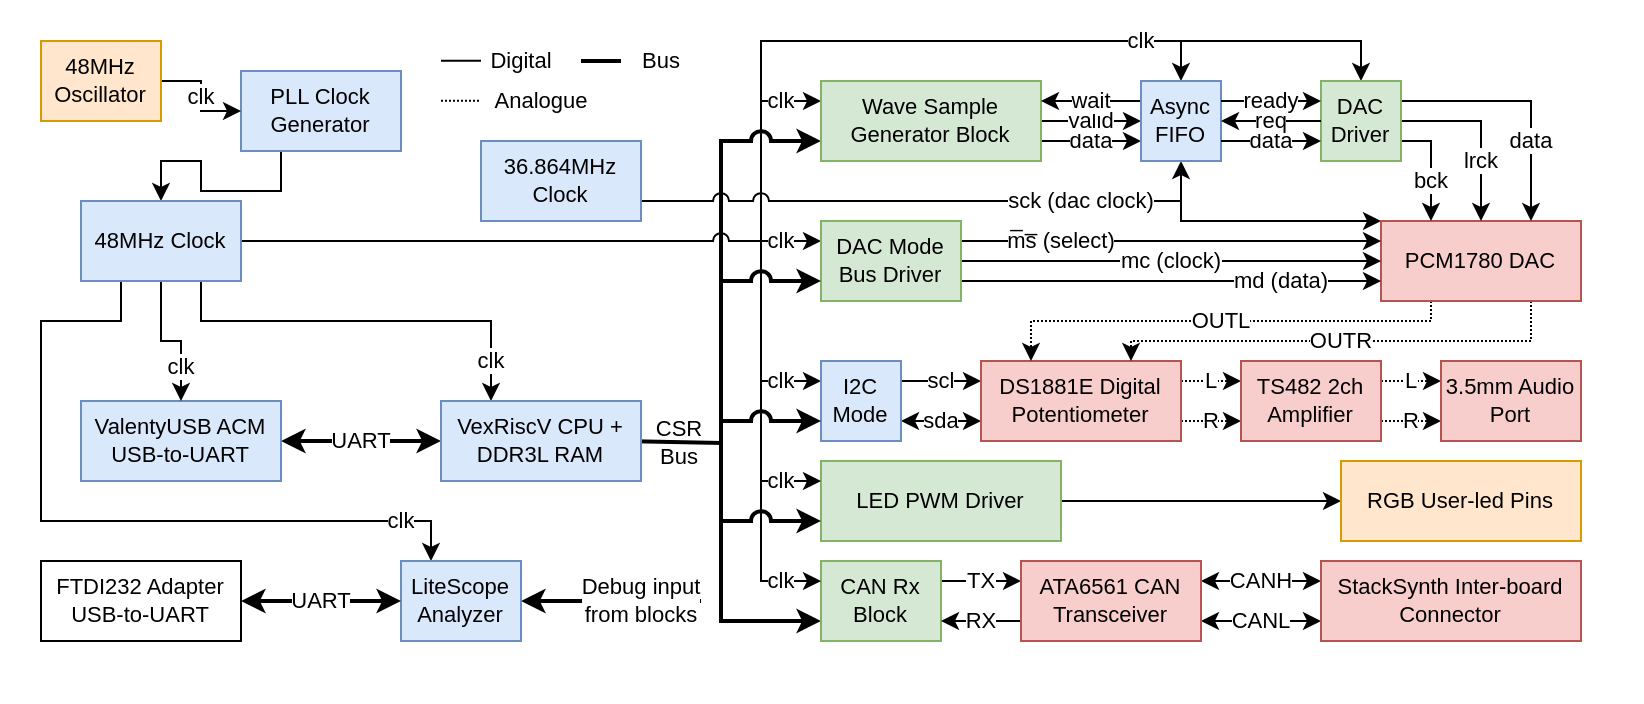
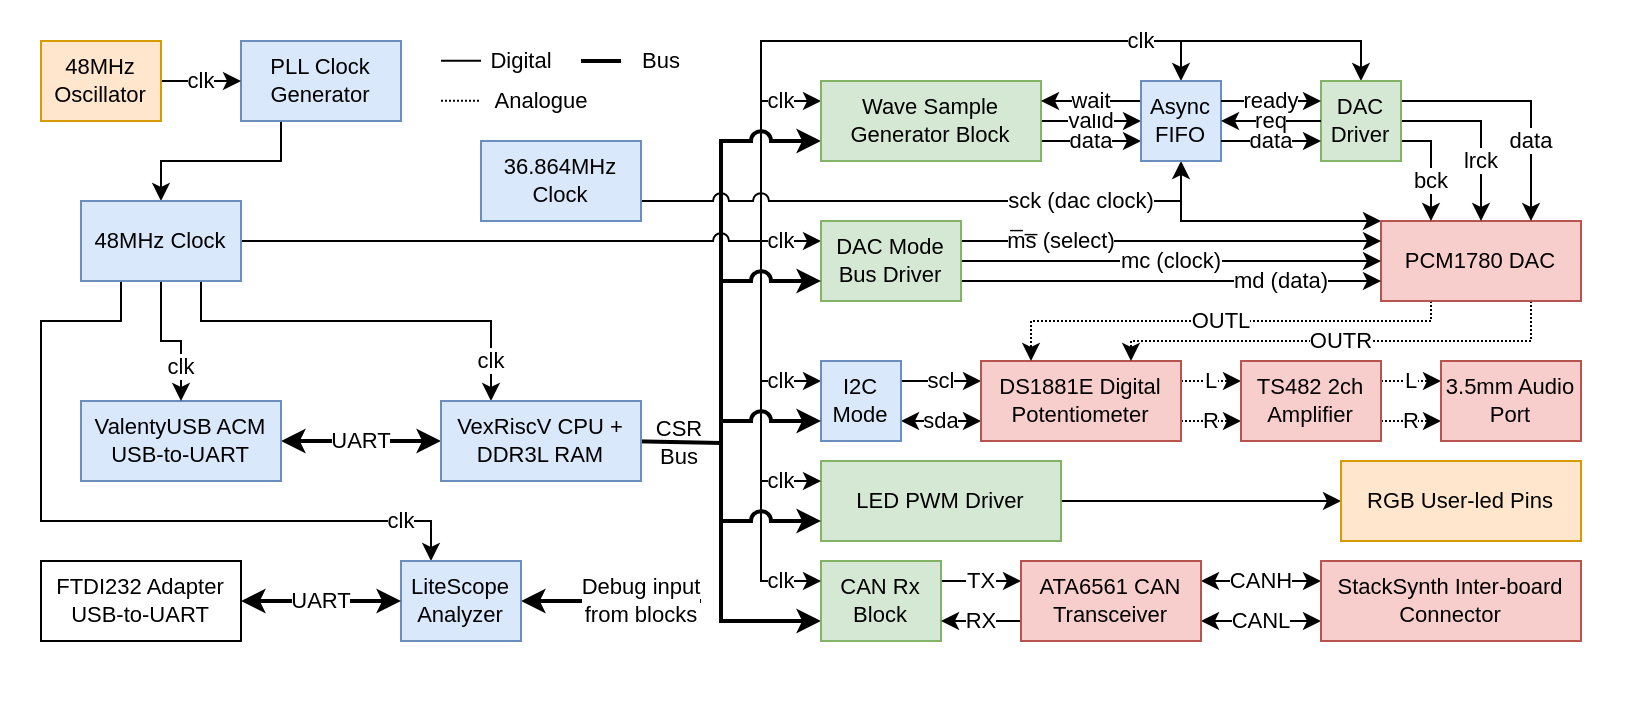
(321, 111) -> (321, 81)
